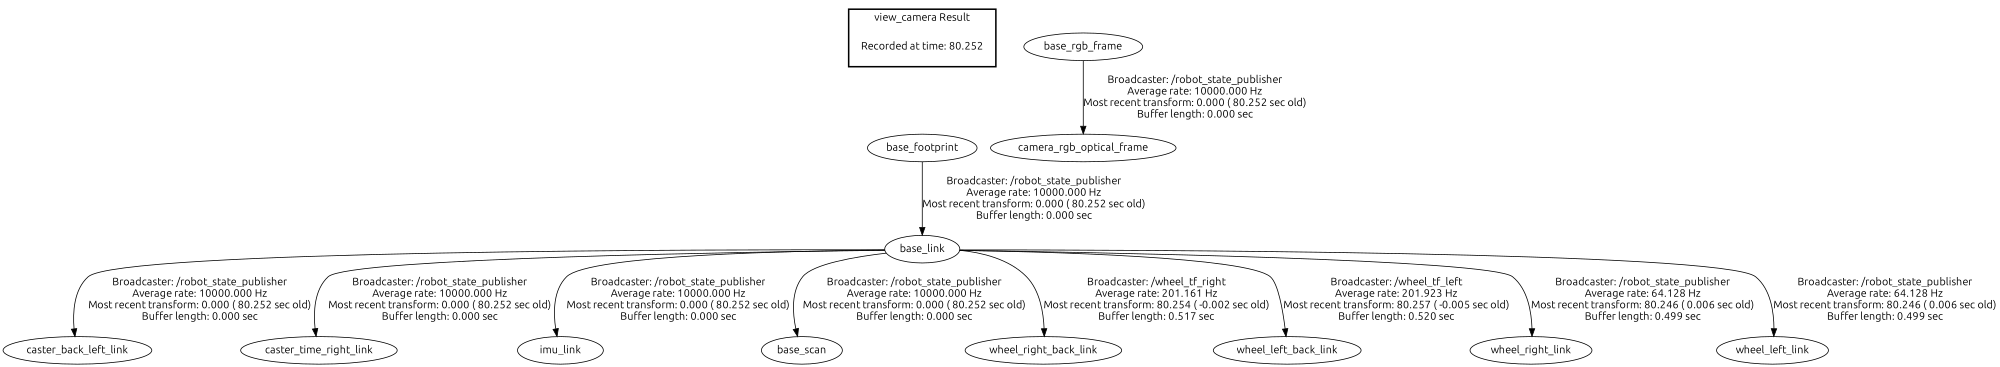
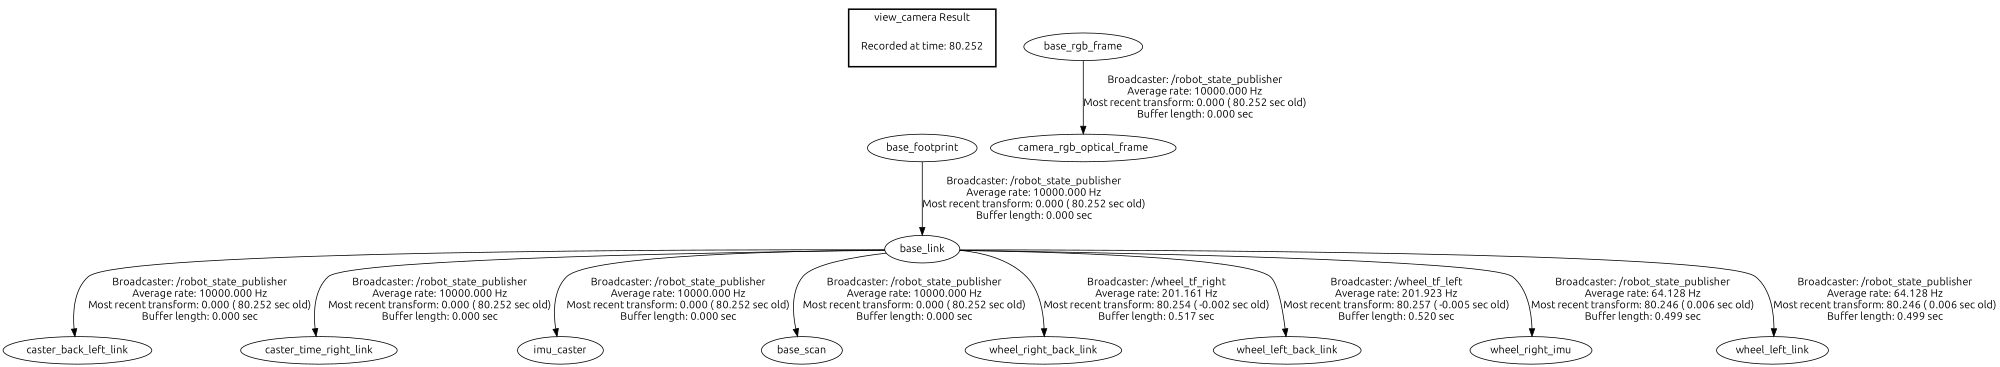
(560, 350) -> (560, 350)
(1531, 350) -> (1531, 350)
